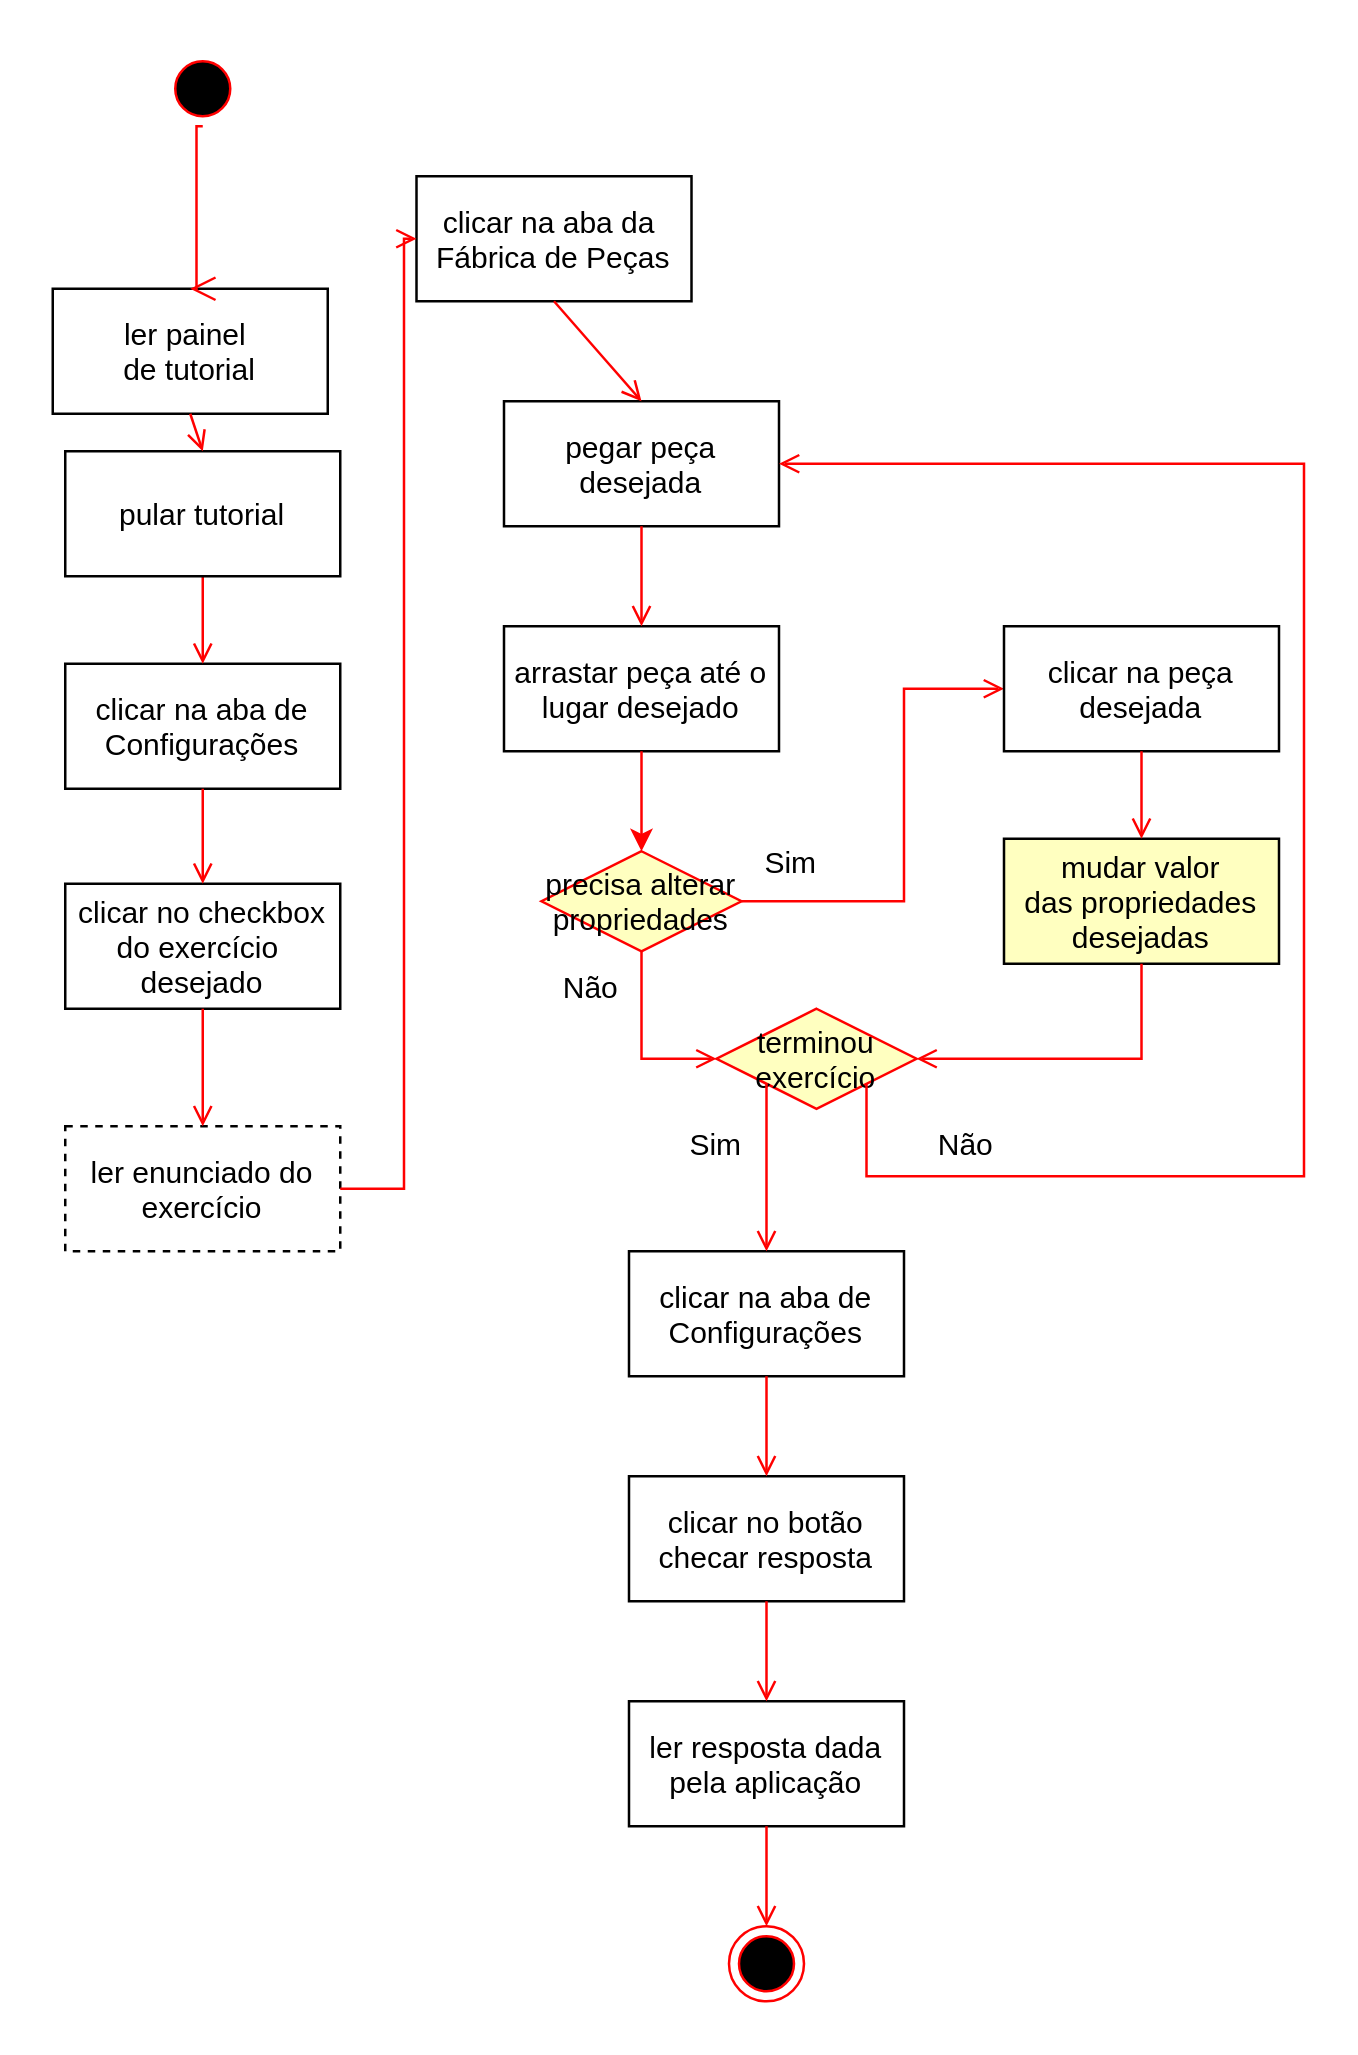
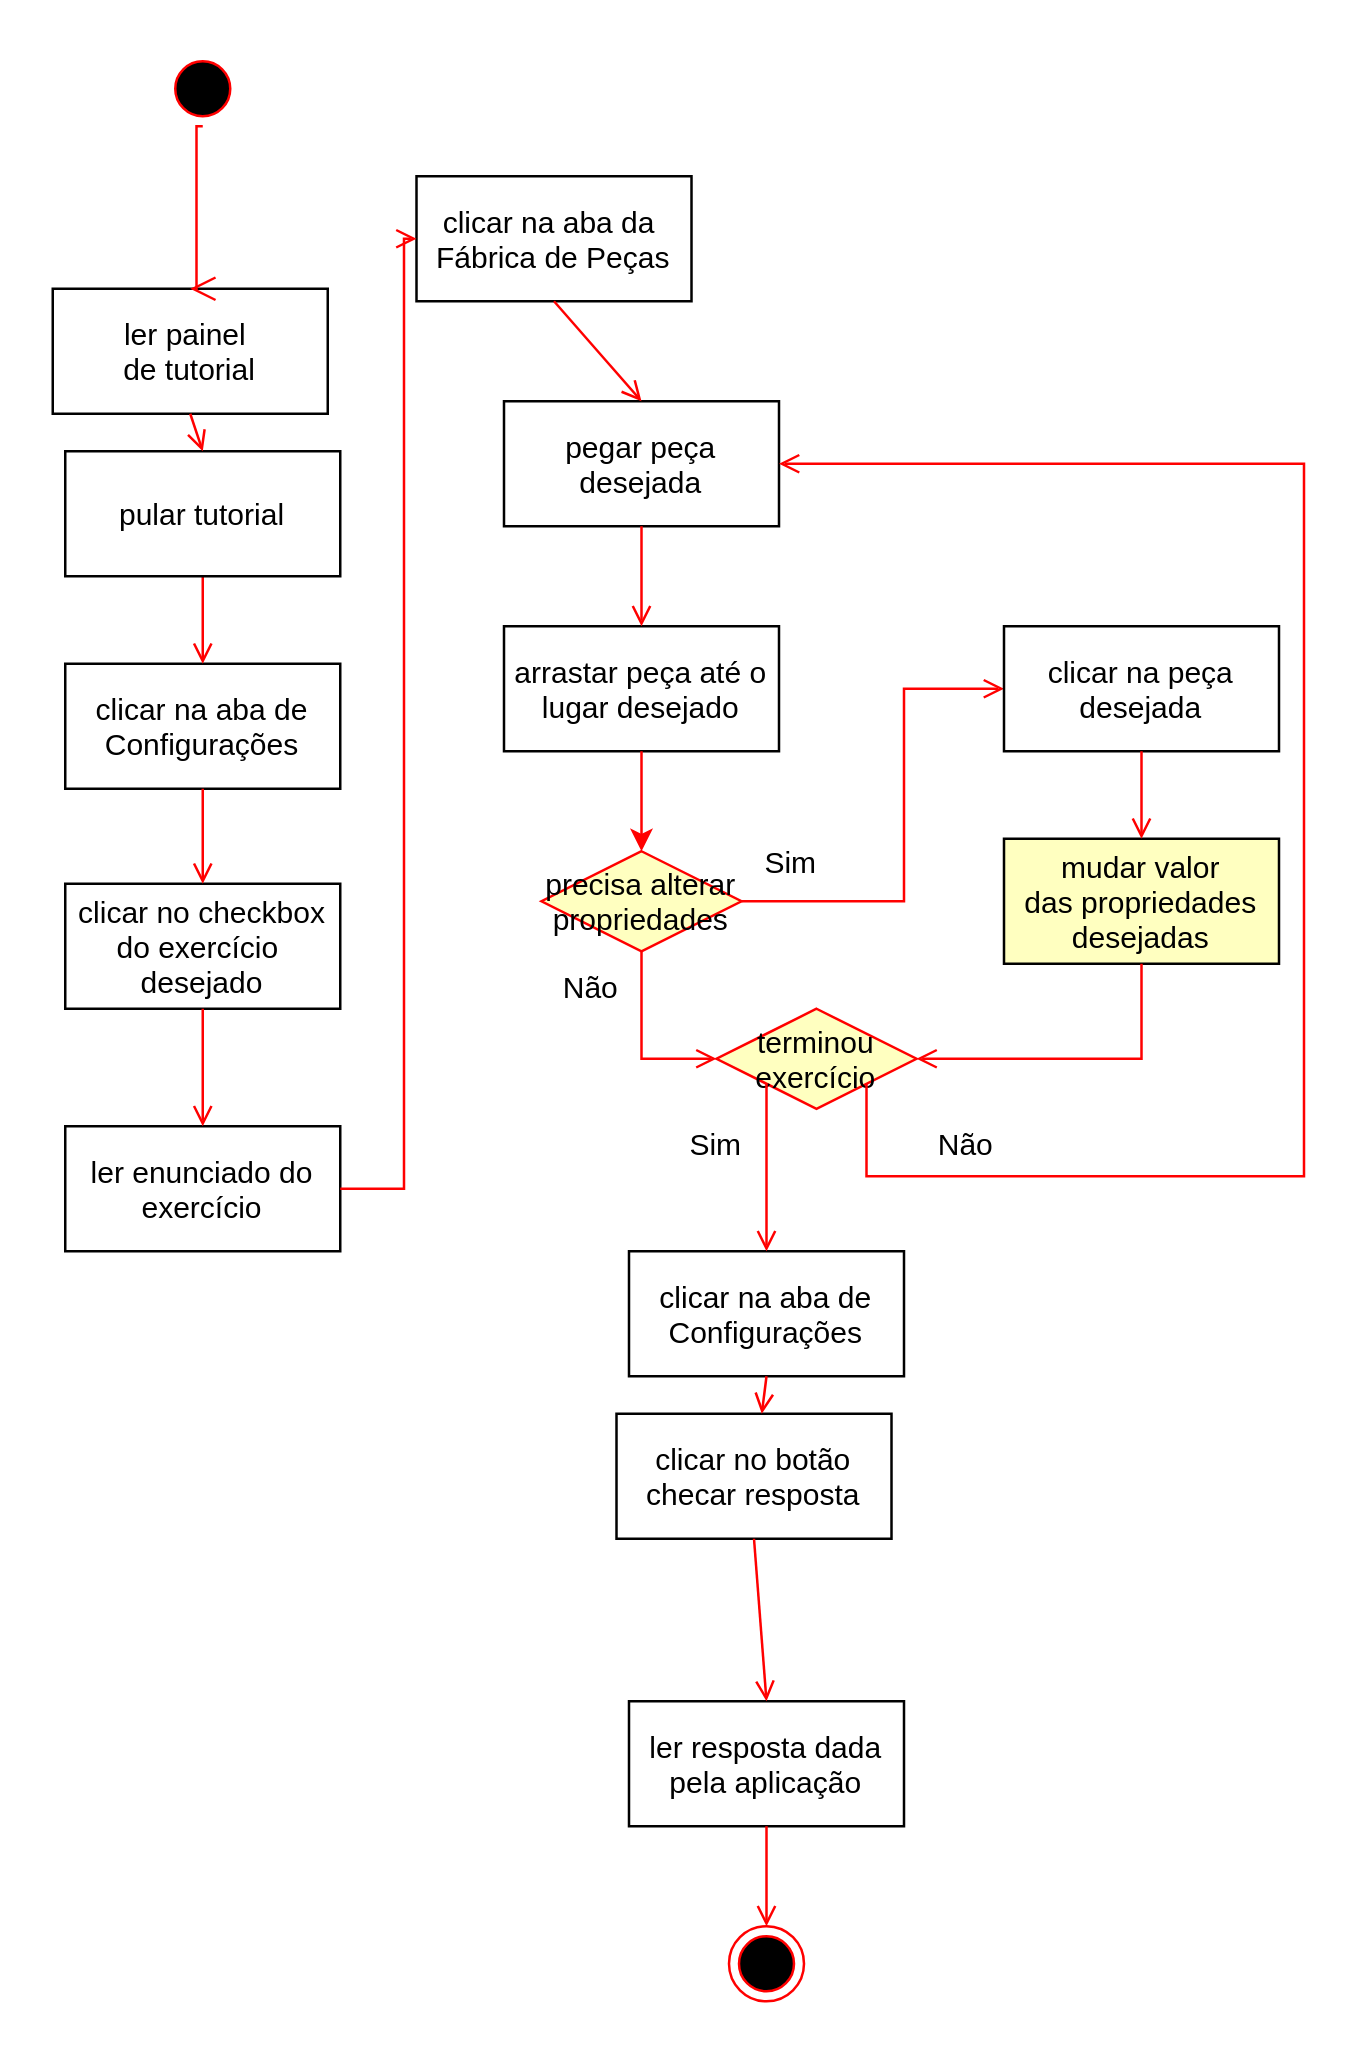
(203, 1189) -> (203, 1189)
(766, 1539) -> (754, 1476)
